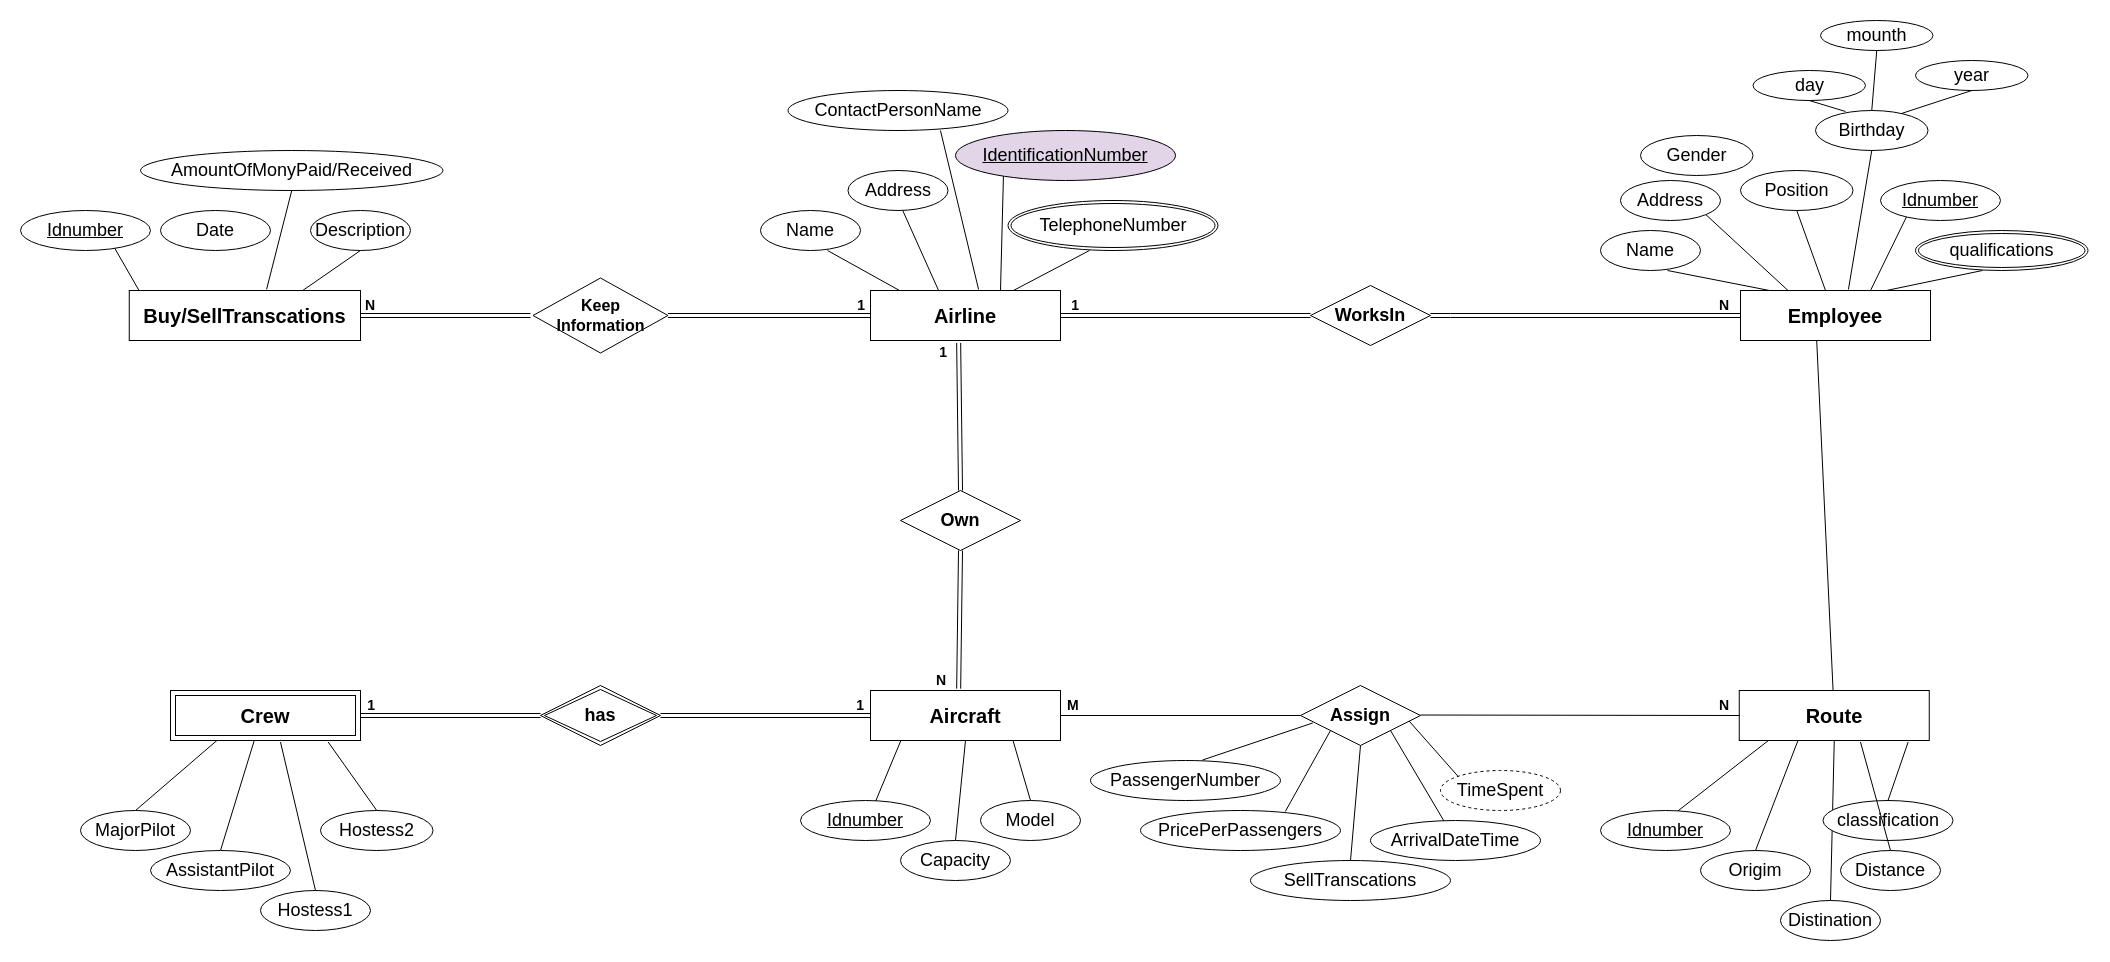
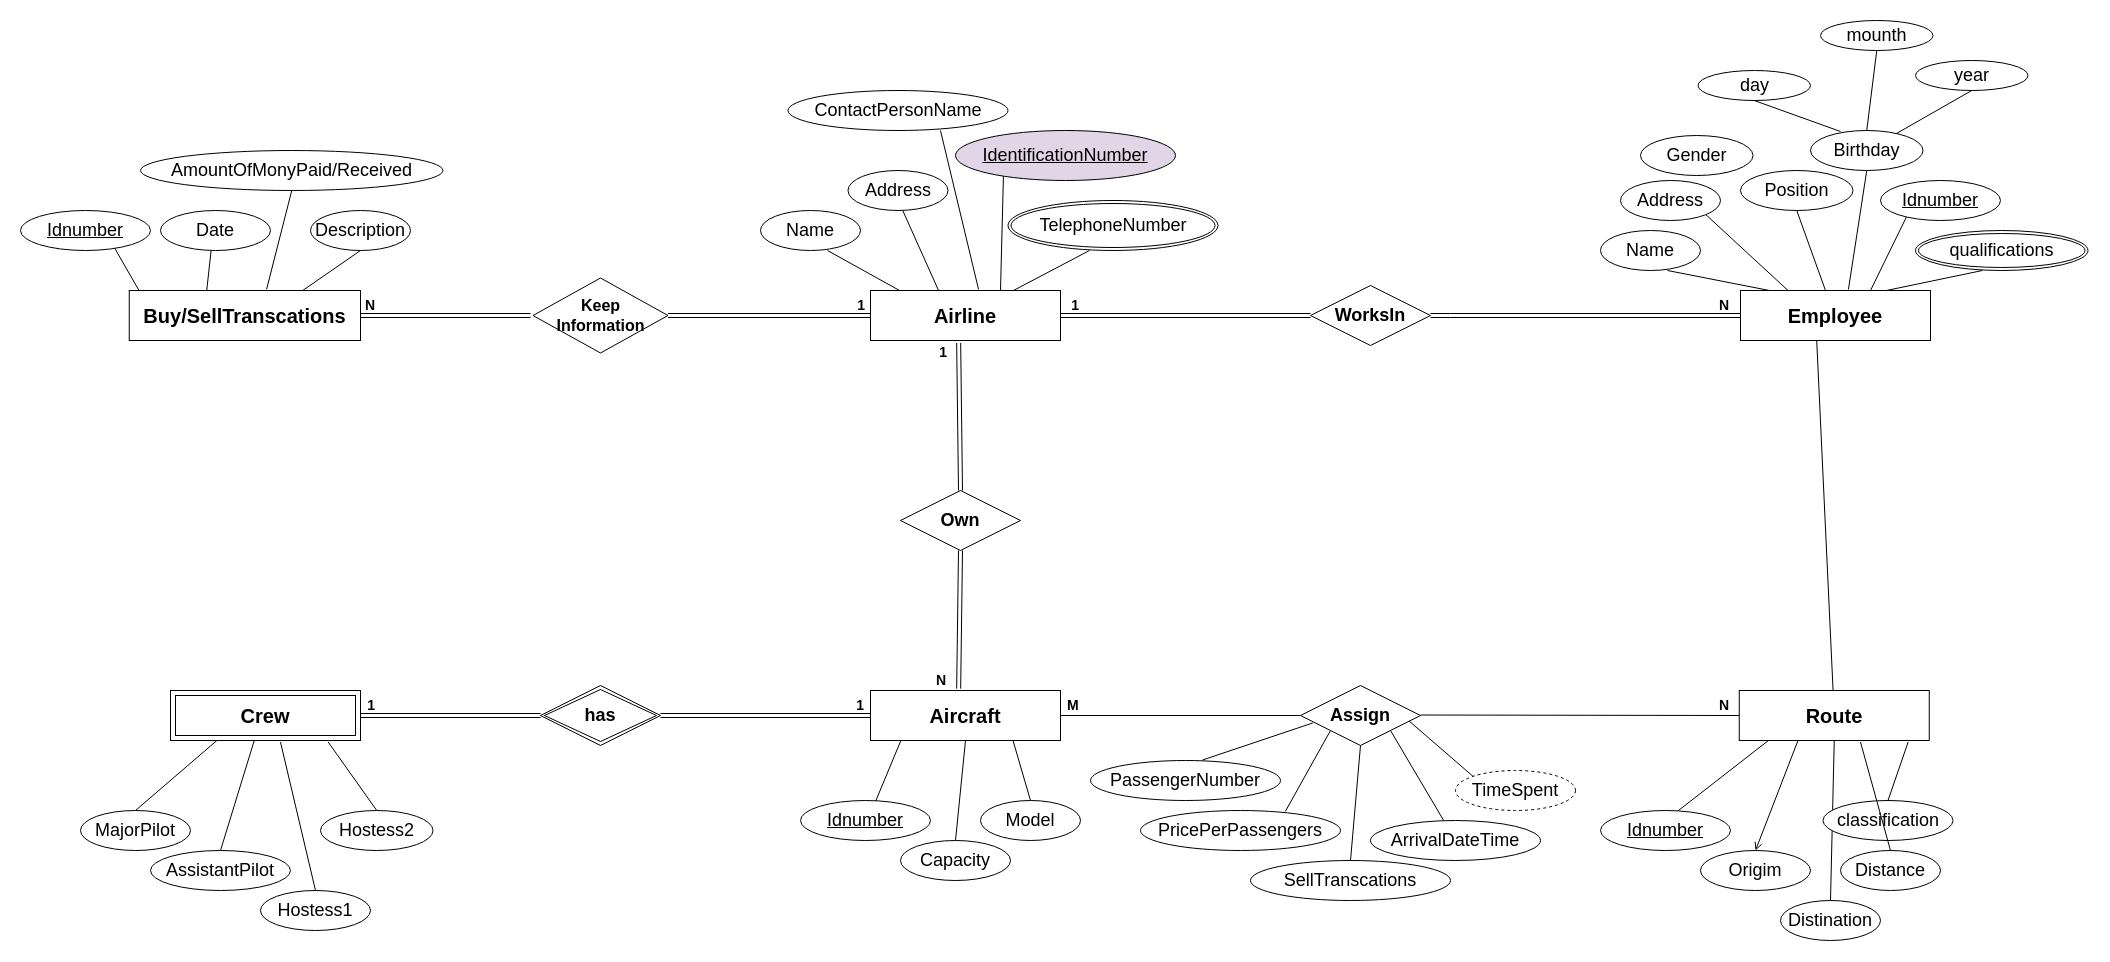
(1809, 86) -> (1754, 86)
(1872, 131) -> (1867, 151)
none -> (209, 270)
(1501, 791) -> (1516, 791)
(1757, 846) -> (1758, 845)
